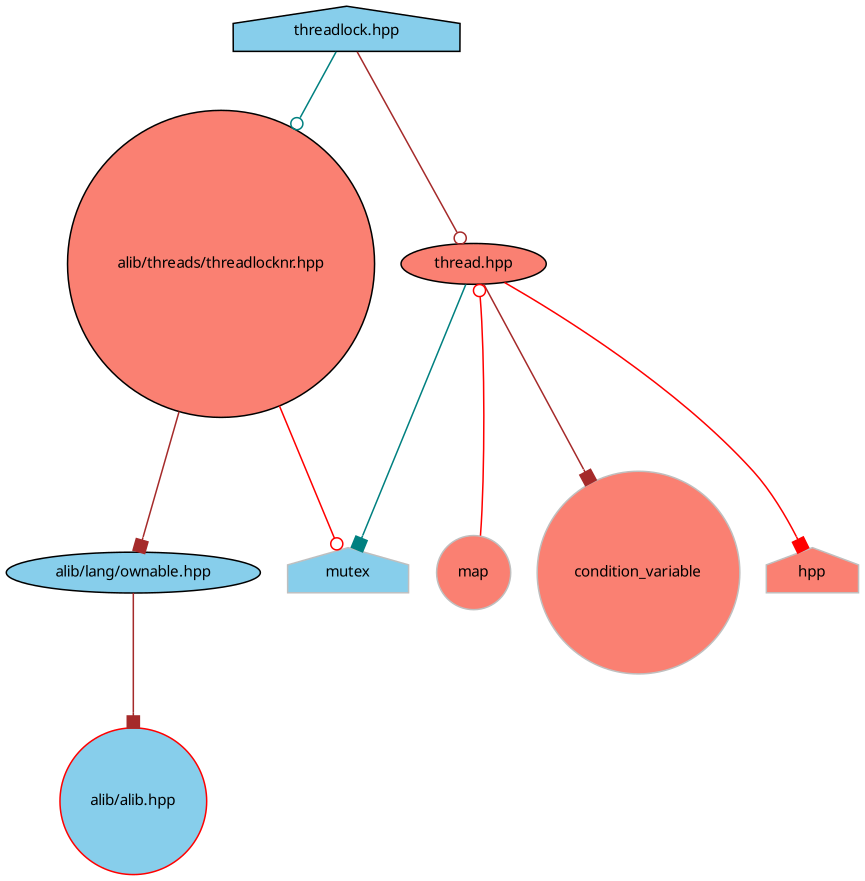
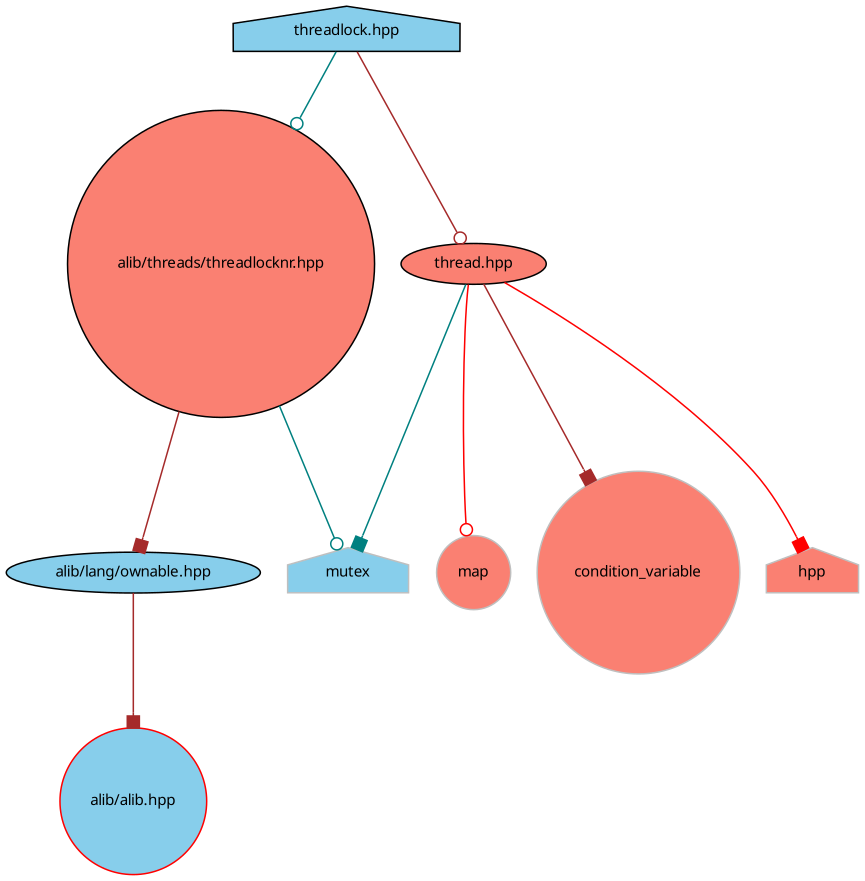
(484, 416) -> (463, 404)
(307, 472) -> (307, 472)
